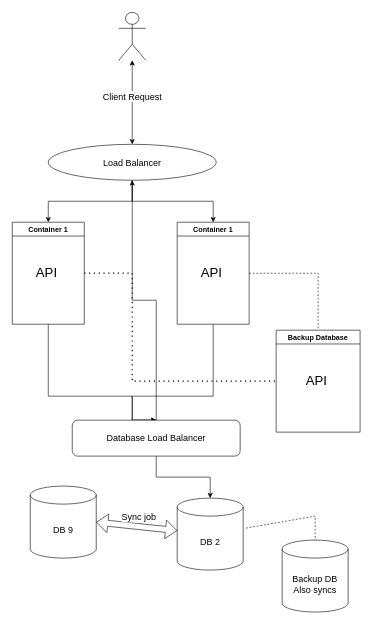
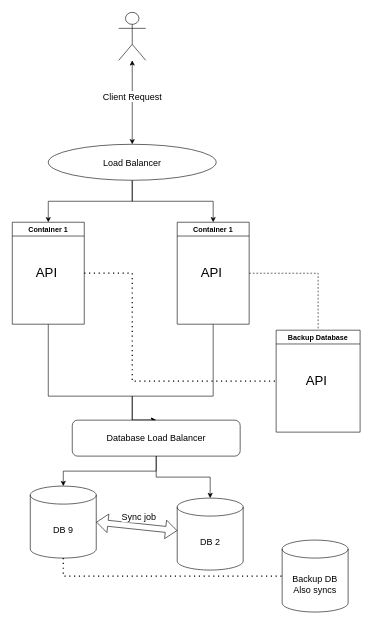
(156, 349) -> (63, 473)
(292, 520) -> none
none -> (163, 576)
